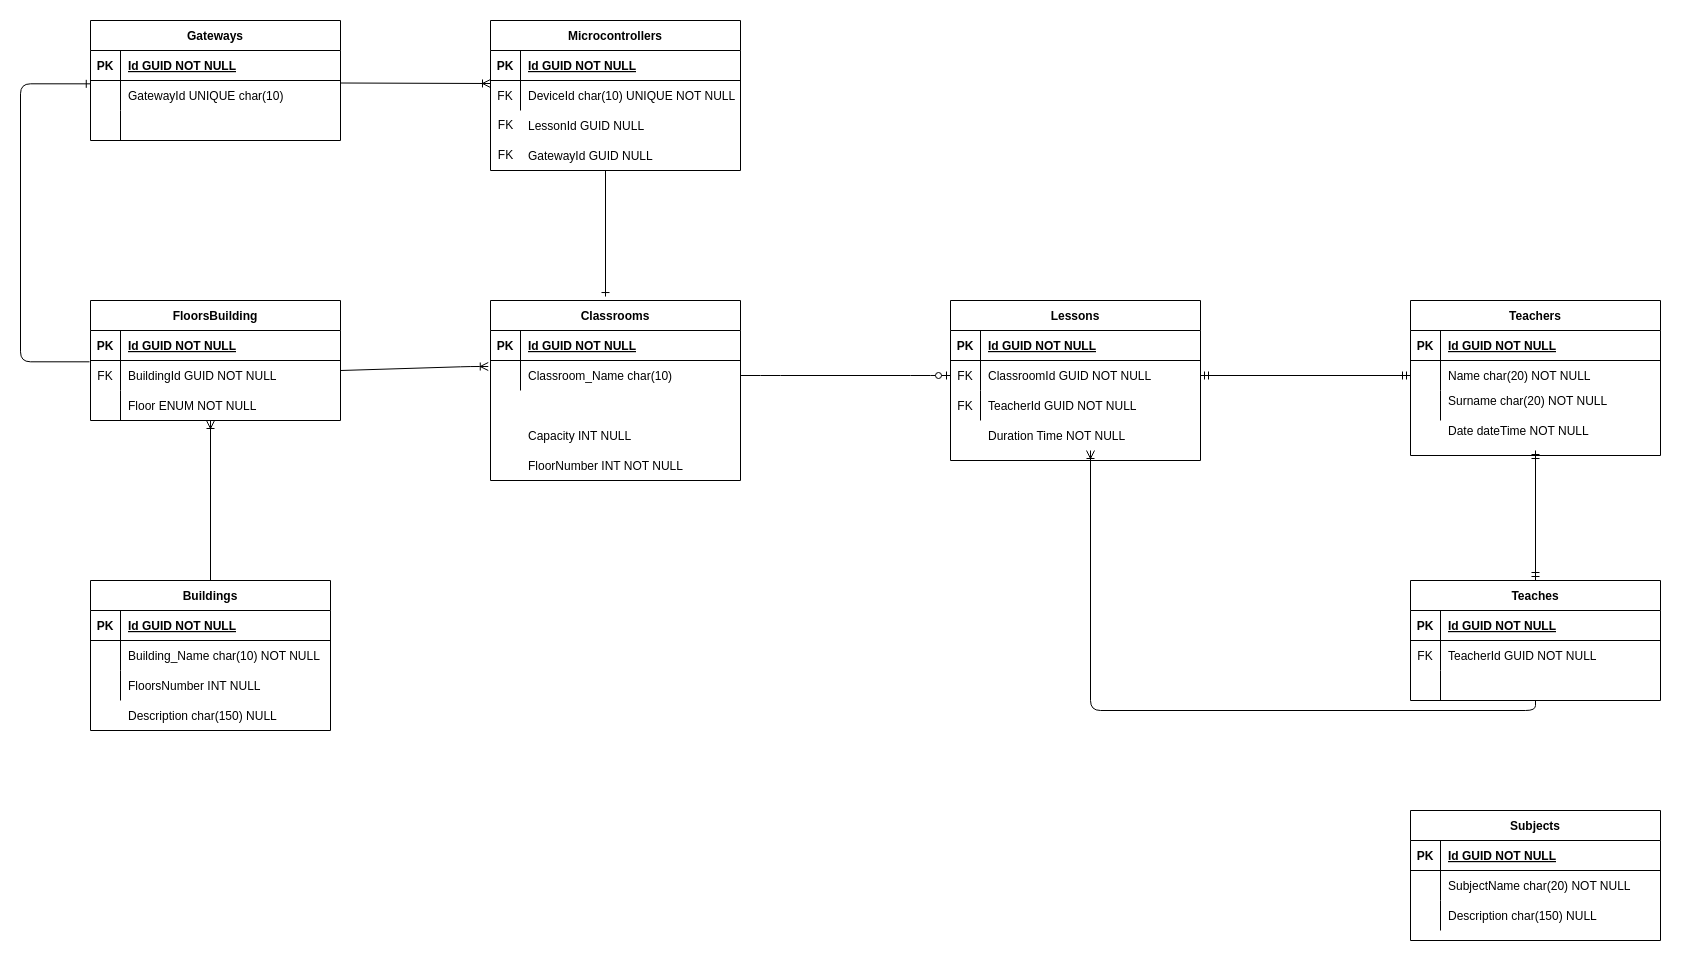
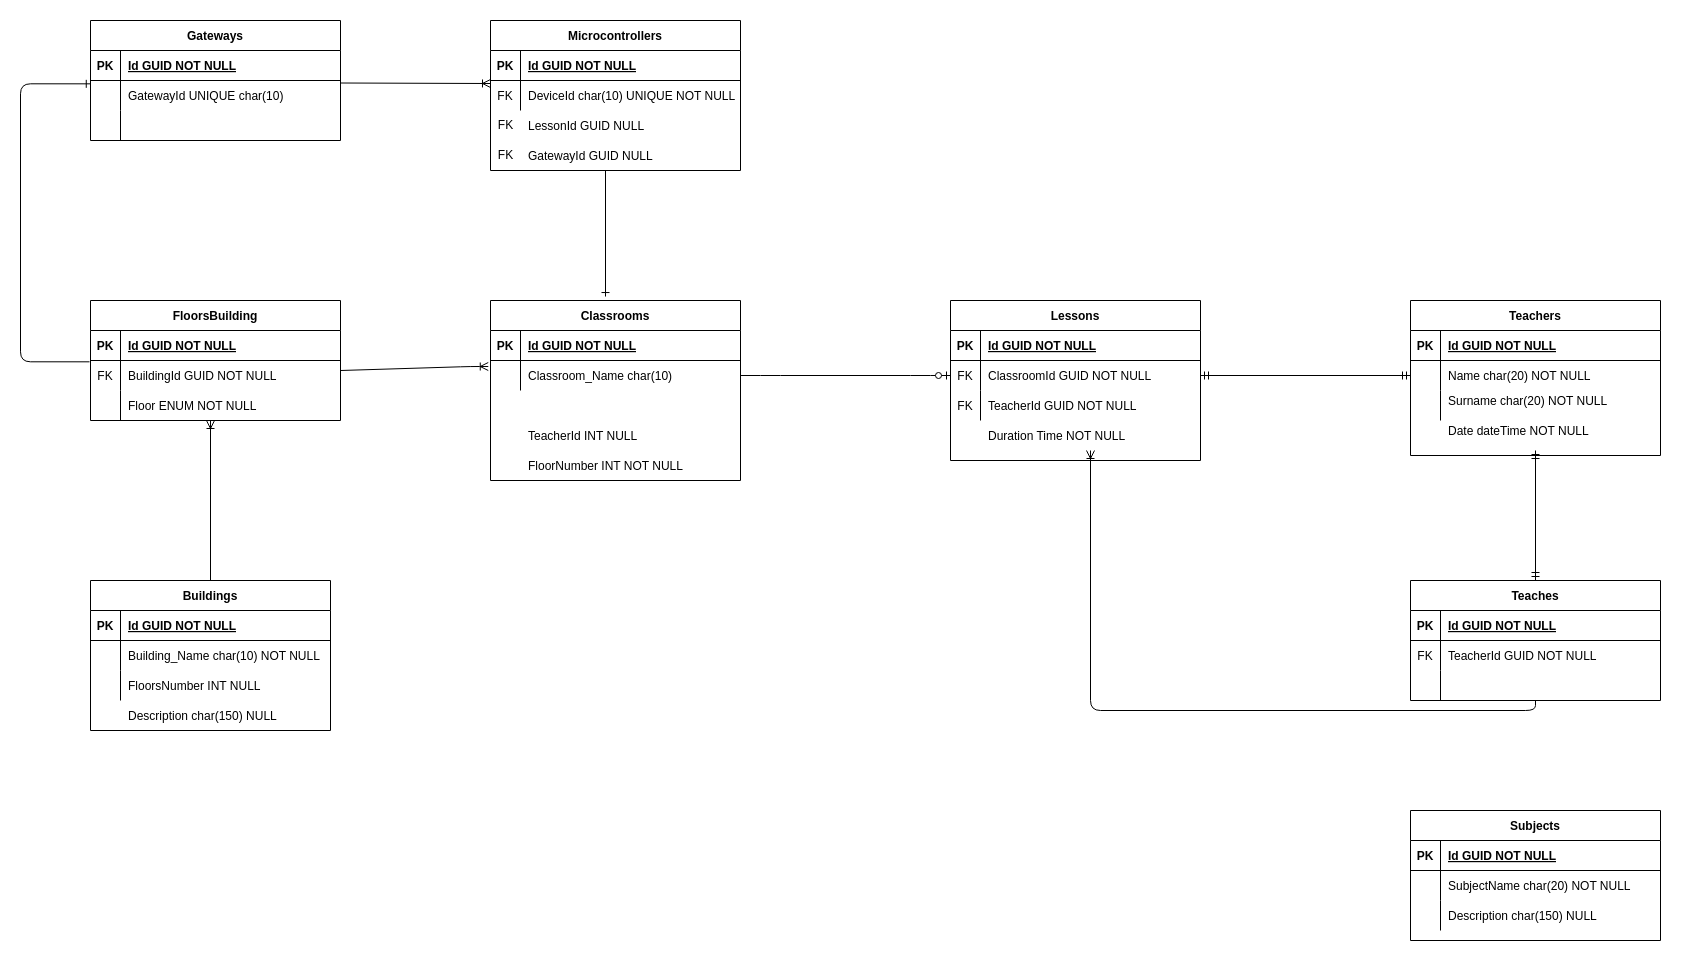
(580, 436) -> (585, 436)
